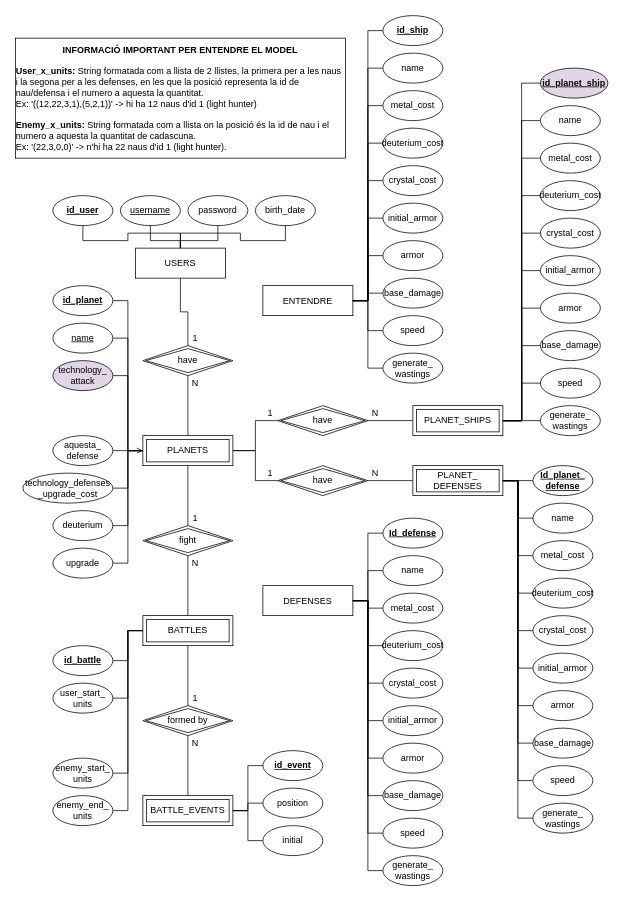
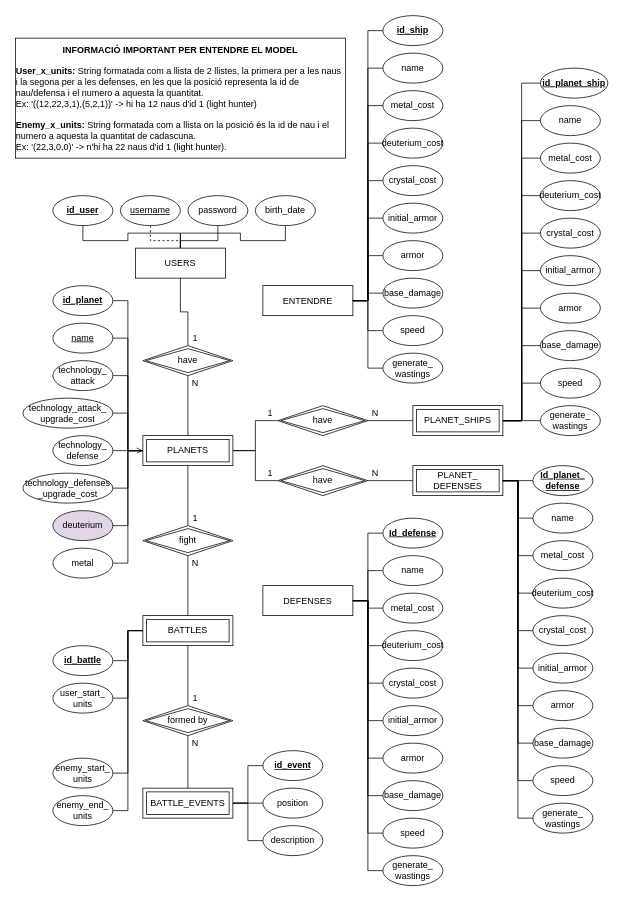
(574, 83) -> (574, 83)
(157, 240) -> (157, 240)
(83, 375) -> (83, 375)
none -> (68, 413)
none -> (119, 413)
(83, 450) -> (83, 450)
(83, 525) -> (83, 525)
(83, 563) -> (83, 563)
(188, 810) -> (188, 803)
(293, 840) -> (293, 840)
